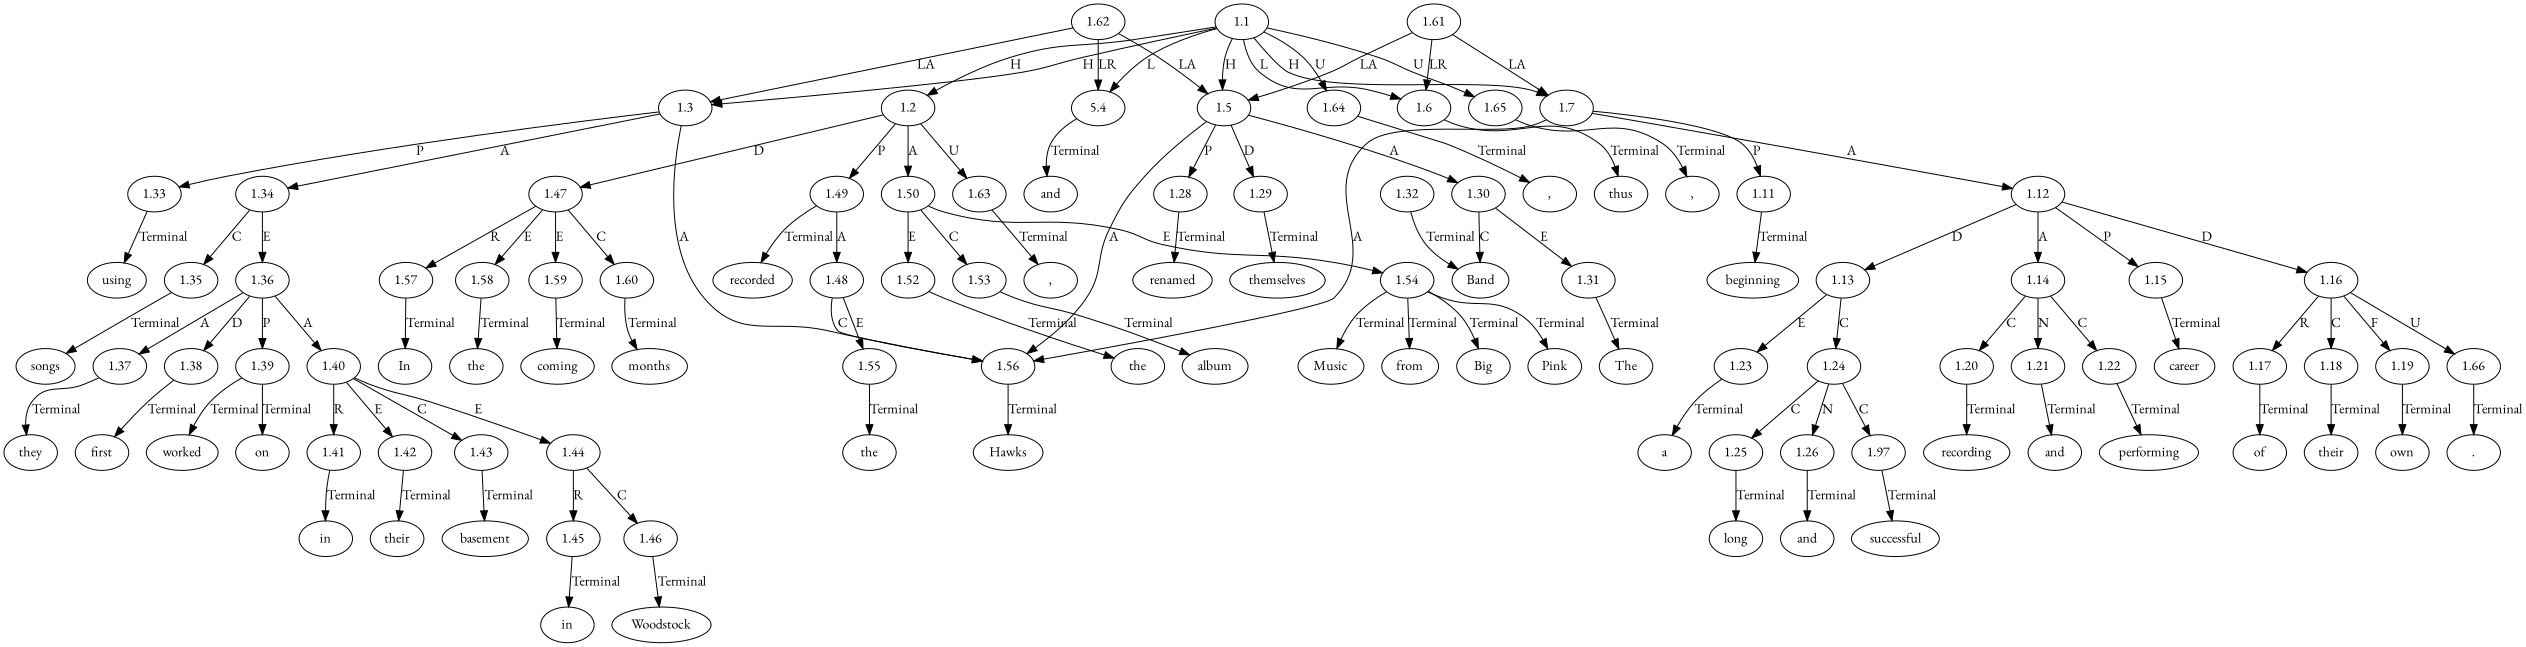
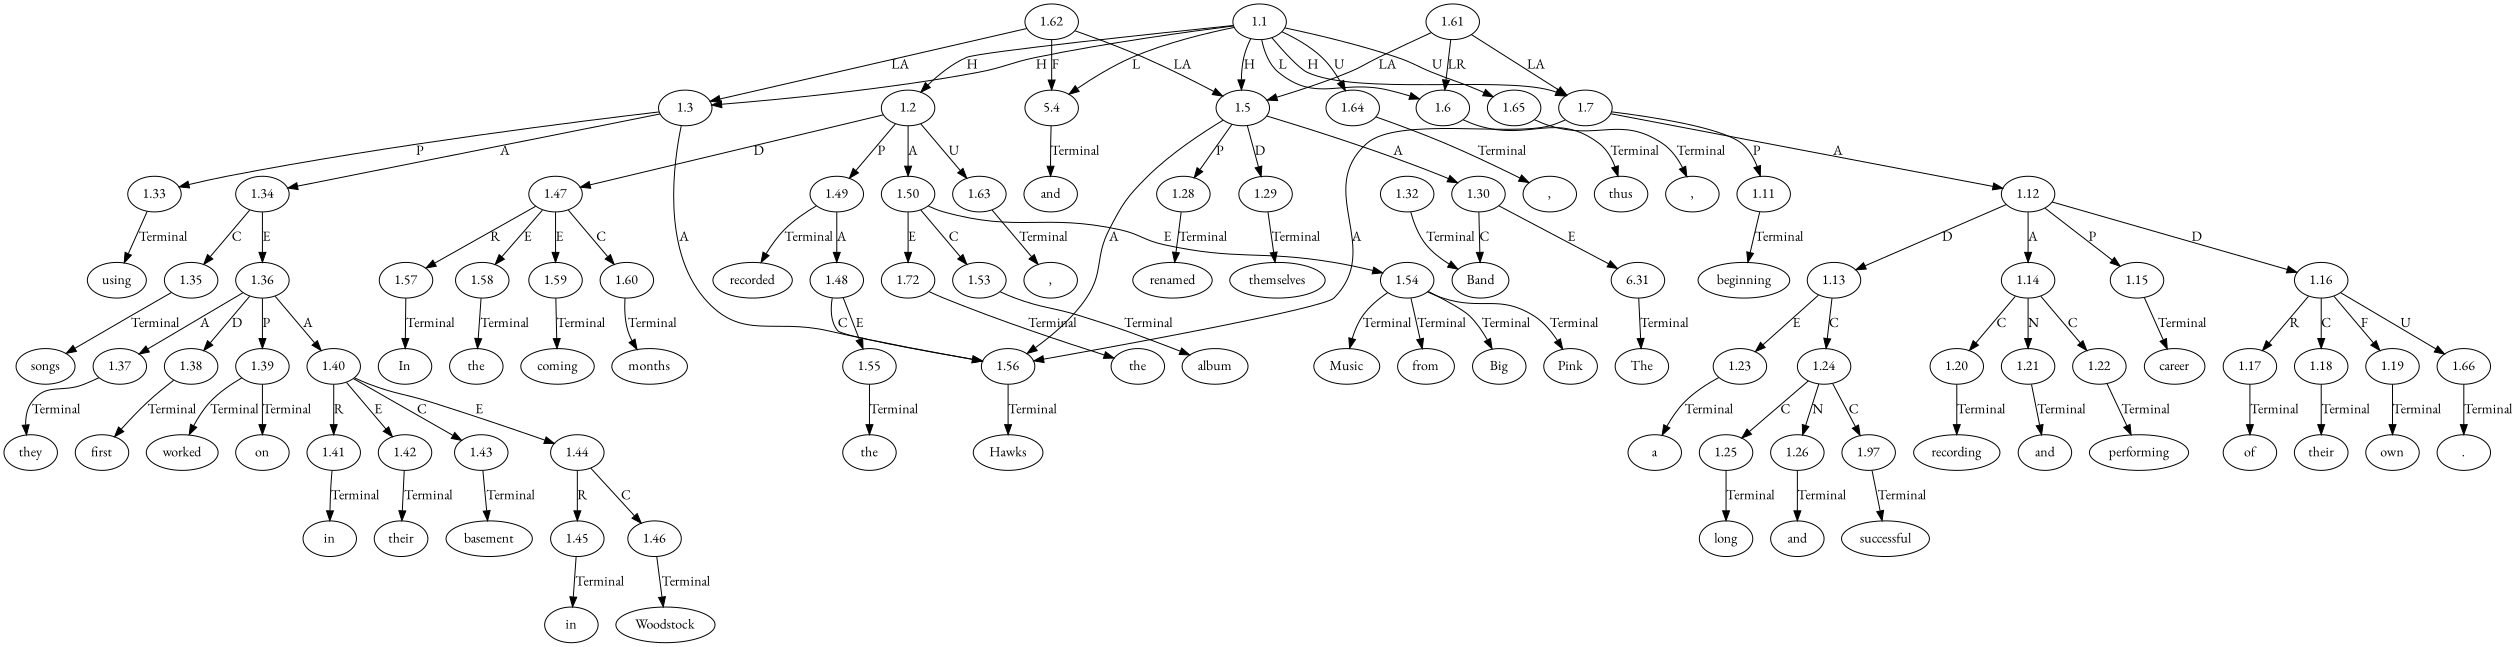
(1108, 65) -> (1056, 65)
(908, 280) -> (908, 280)
(1588, 280) -> (1638, 280)
